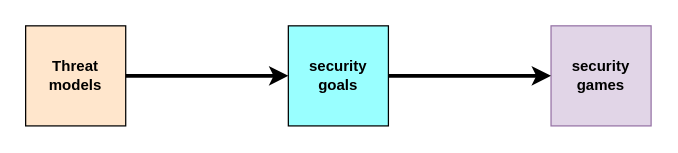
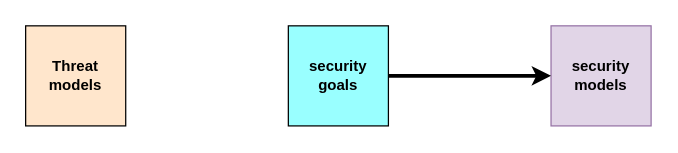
(200, 76) -> none
(601, 76) -> (601, 76)
